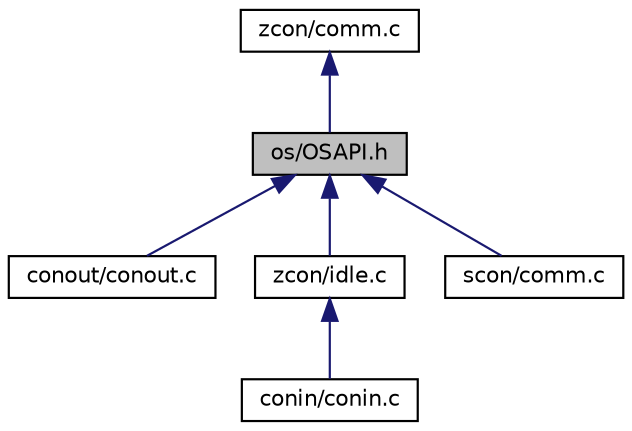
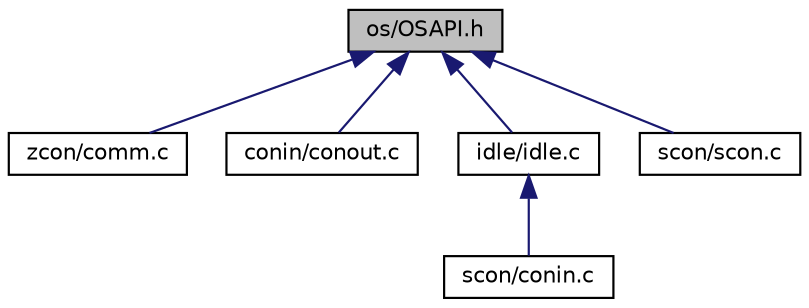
(330, 104) -> (251, 96)
(112, 277) -> (322, 154)
(330, 277) -> (529, 154)
(534, 277) -> (720, 154)
(330, 400) -> (529, 277)
